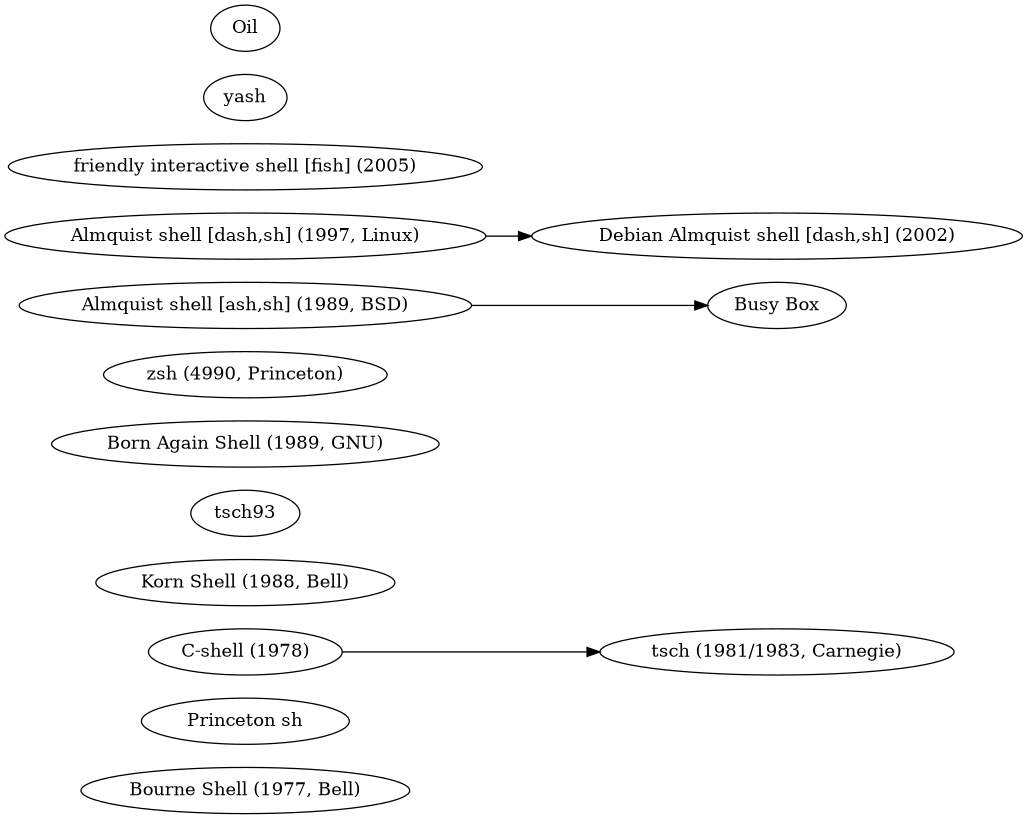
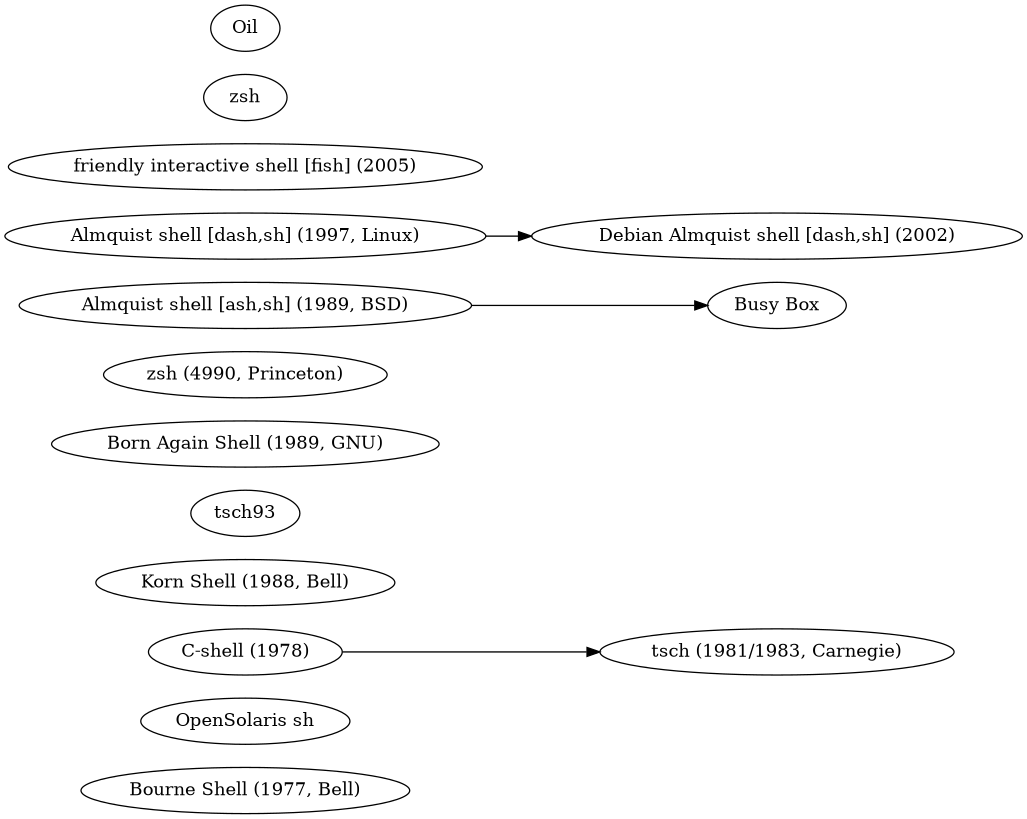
(245, 98) -> (245, 98)
(245, 721) -> (245, 721)
